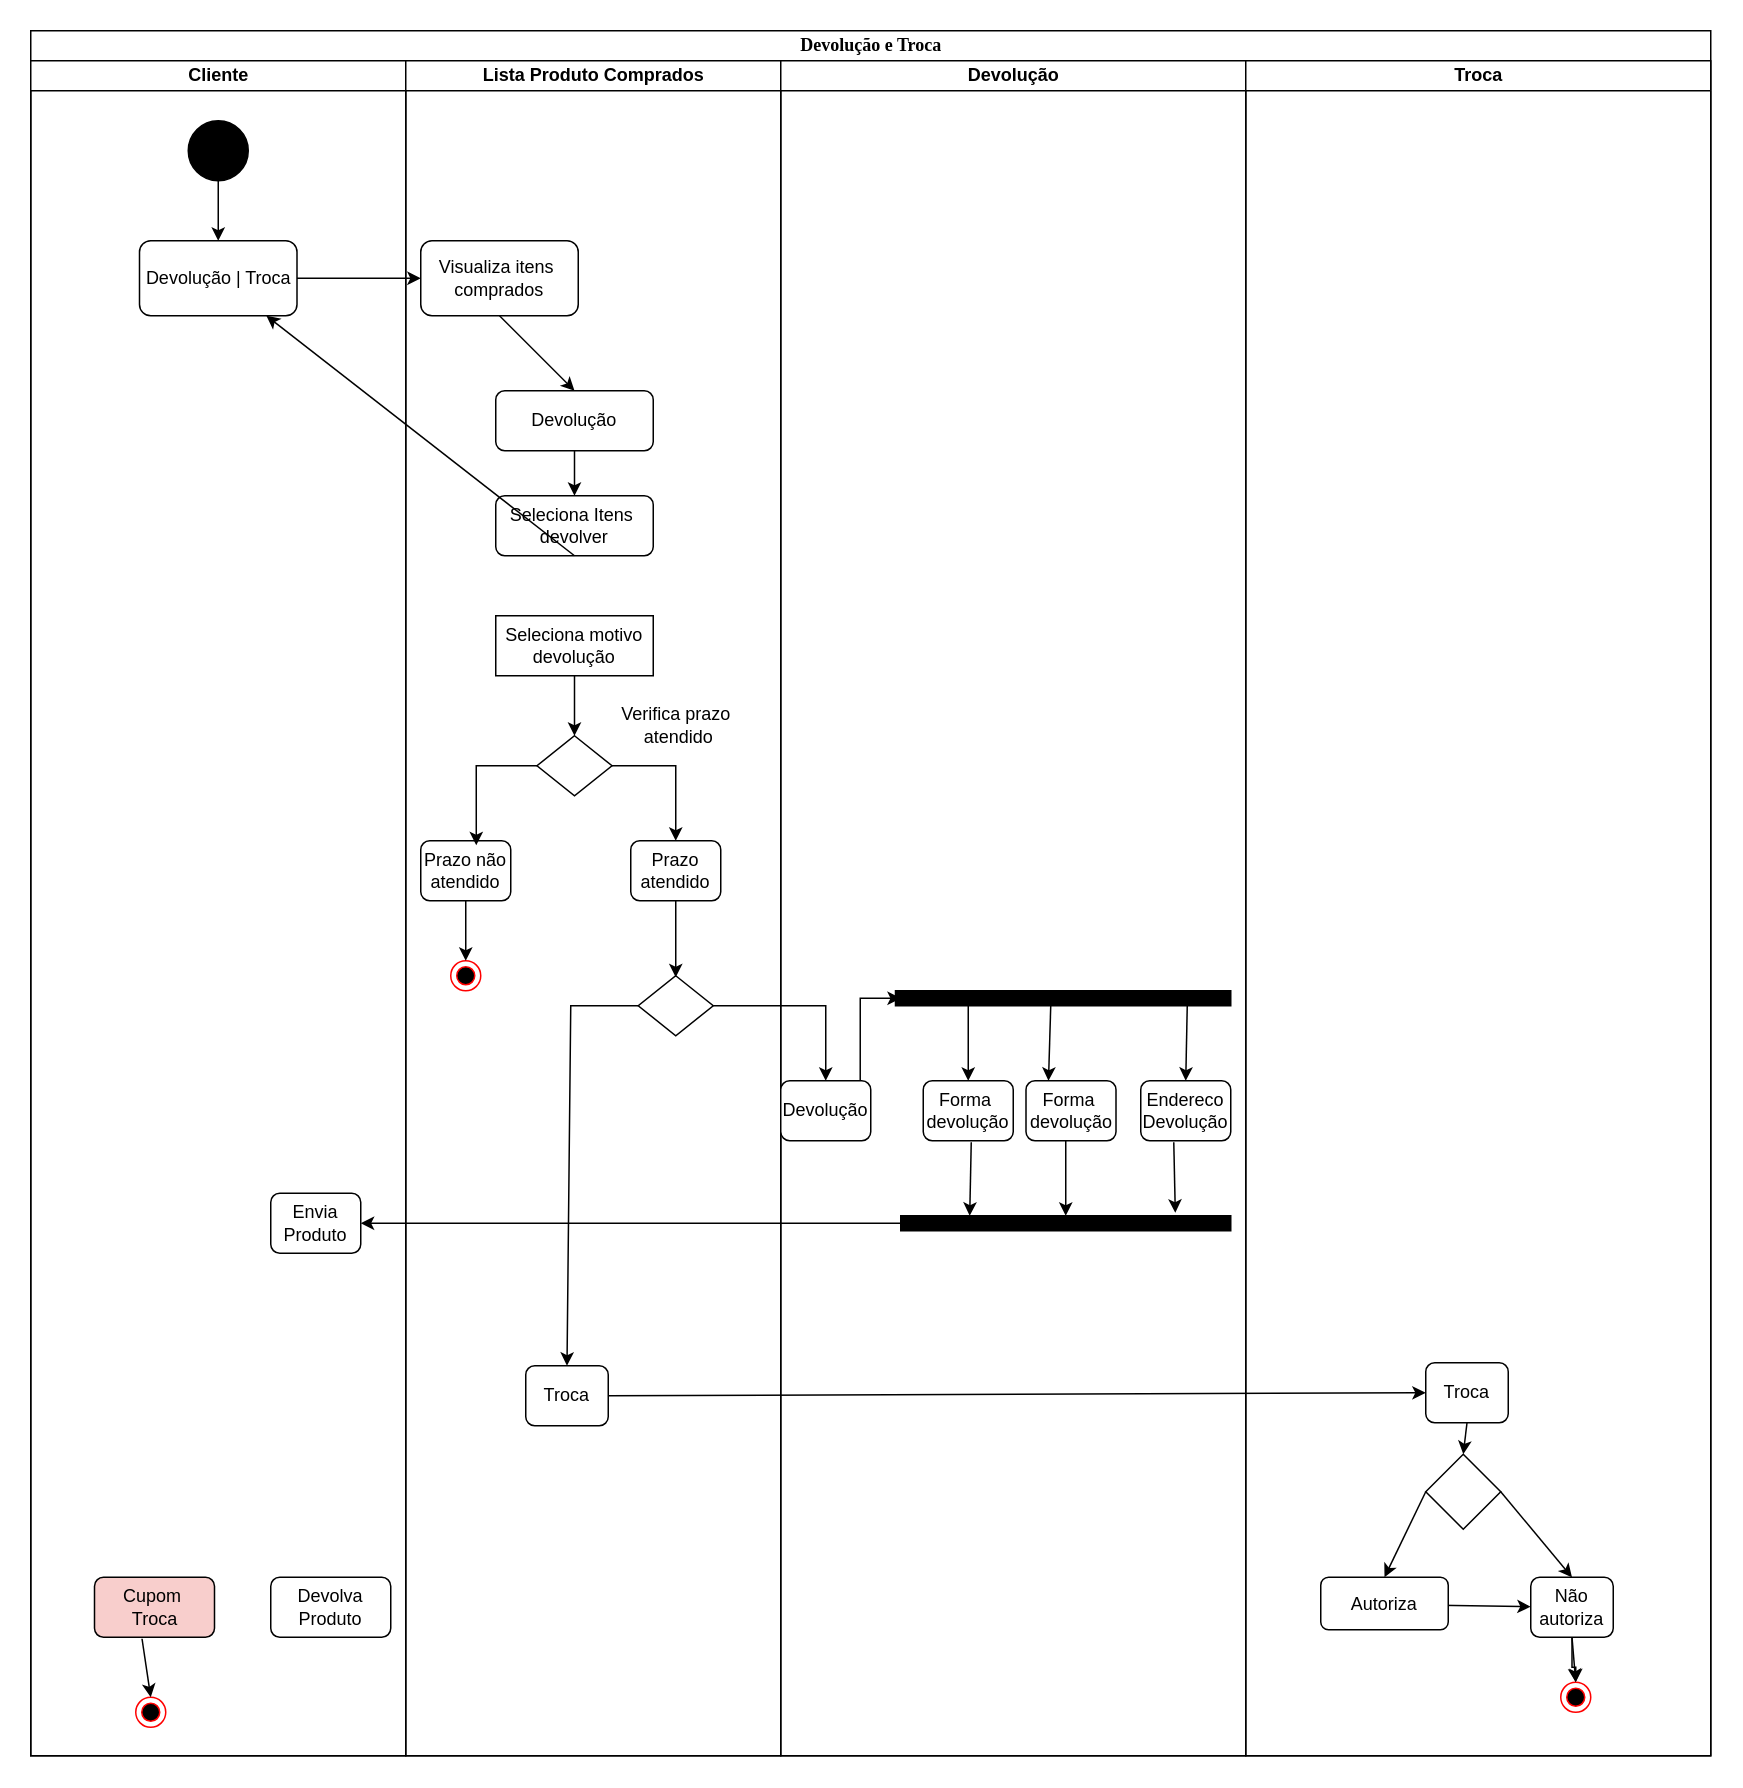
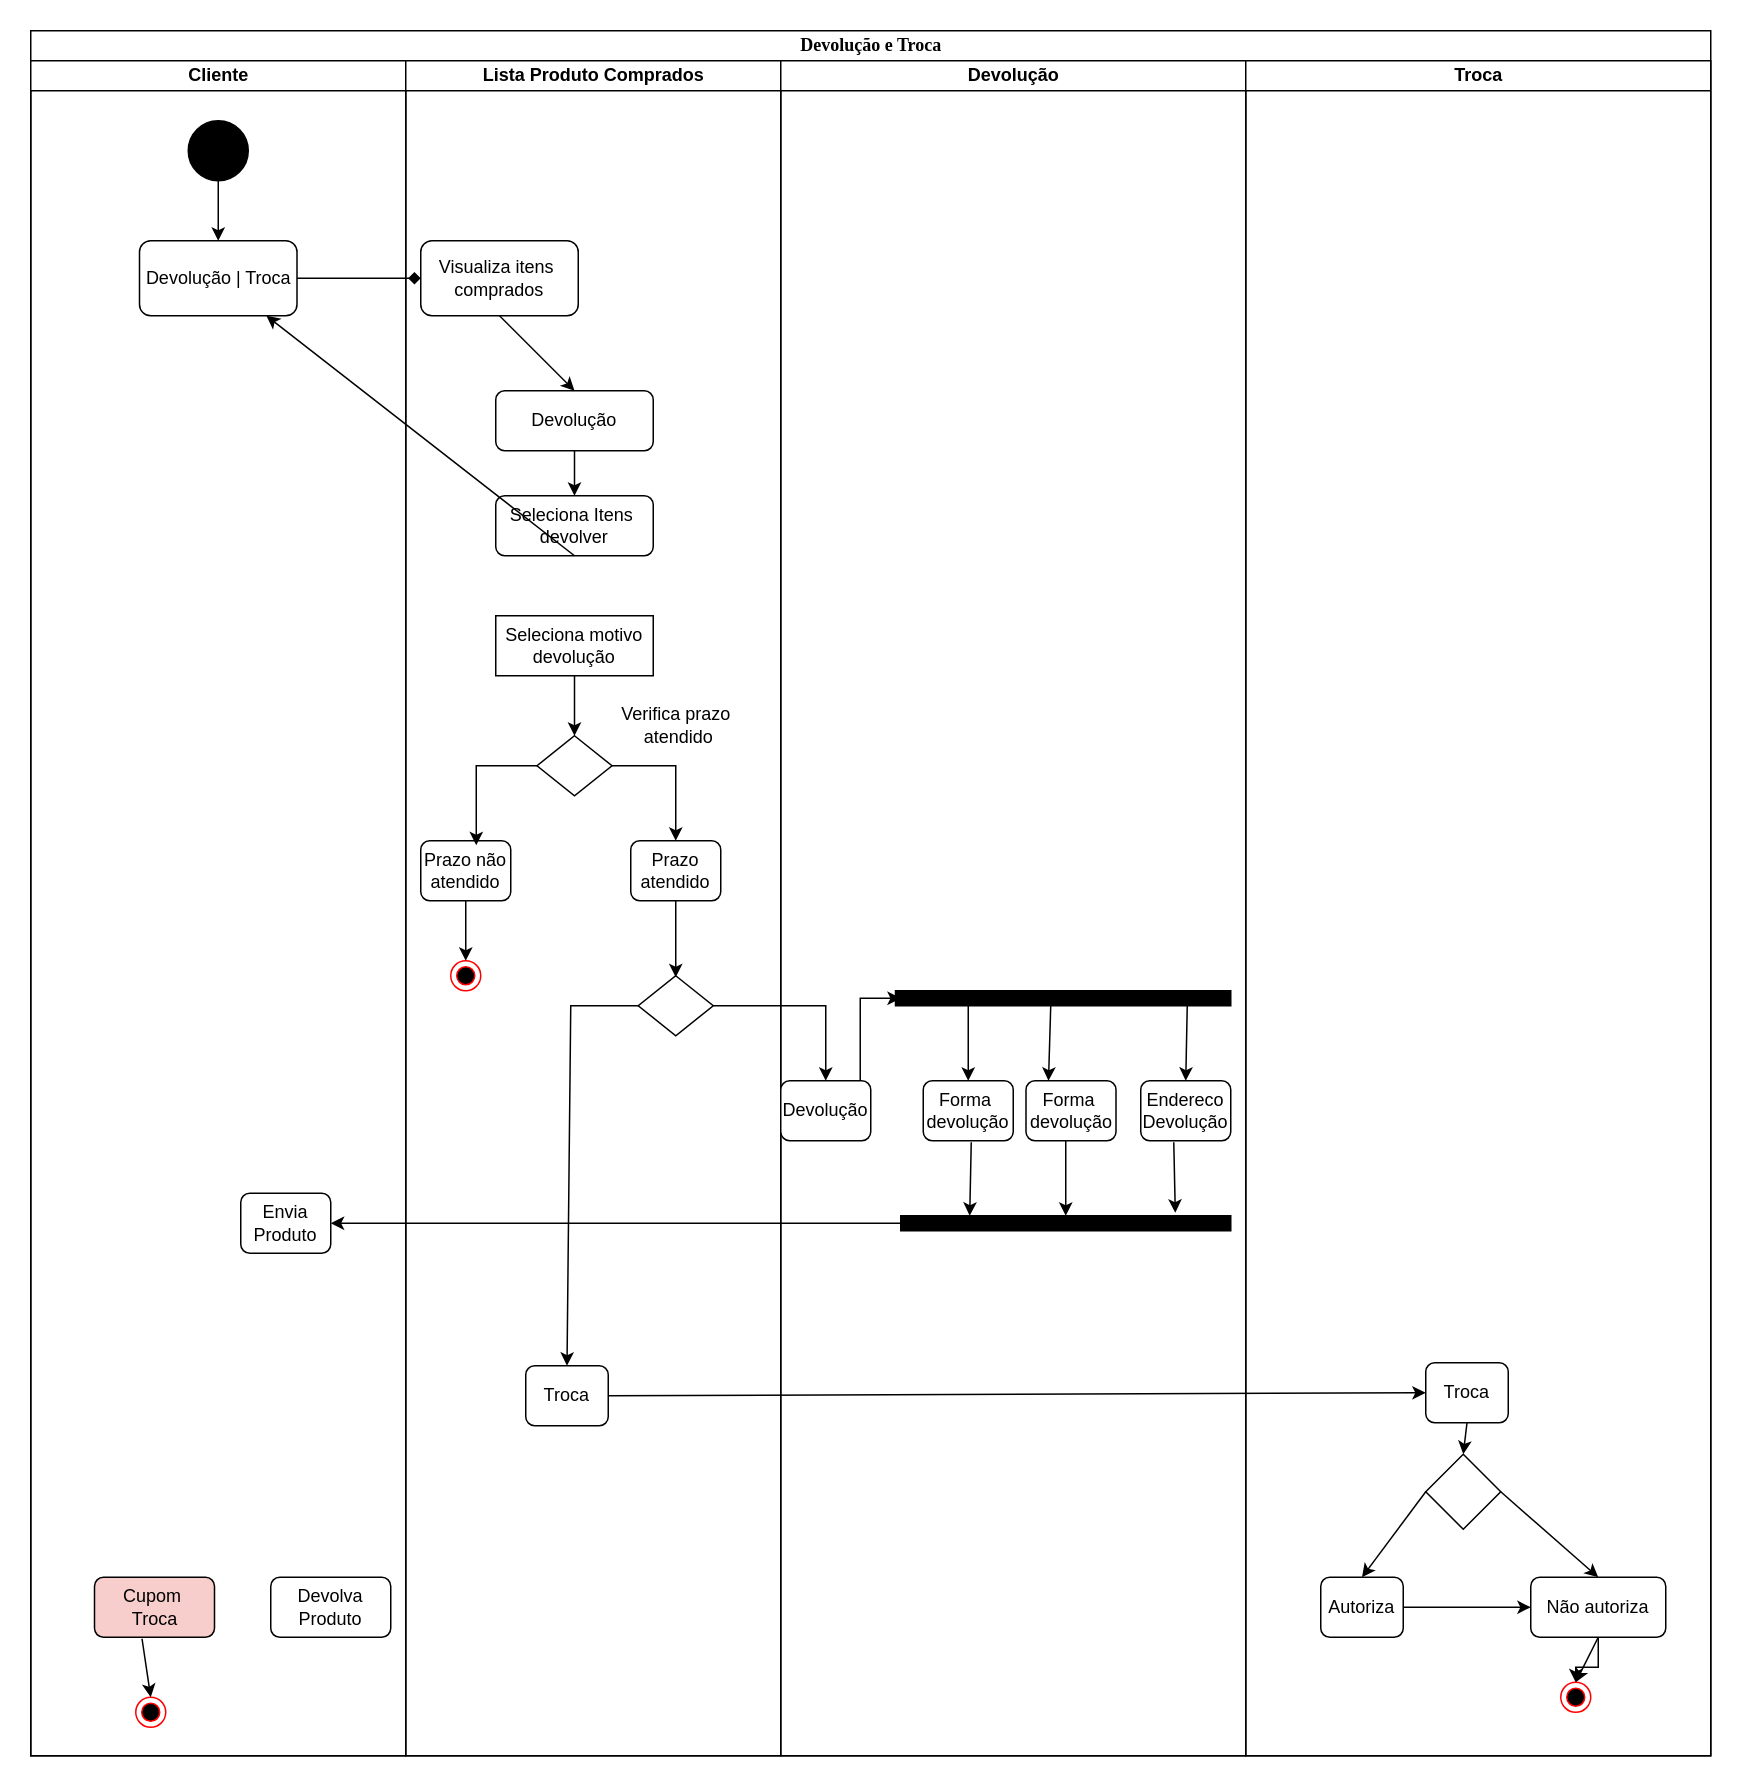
(409, 278) -> (408, 278)
(316, 1223) -> (286, 1223)
(1385, 1604) -> (1362, 1607)
(1572, 1607) -> (1598, 1607)
